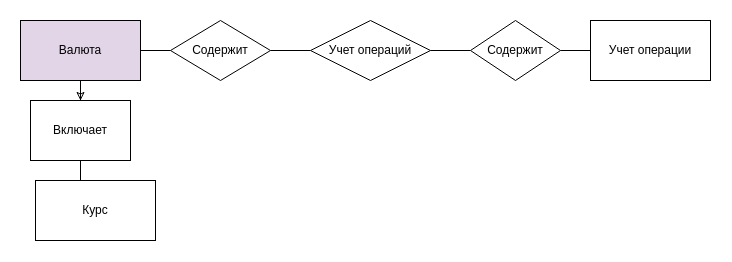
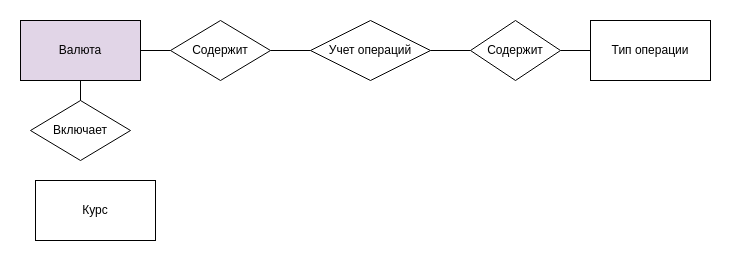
(651, 51) -> (651, 51)
(81, 92) -> (81, 96)
(81, 131) -> (81, 131)
(81, 172) -> none
